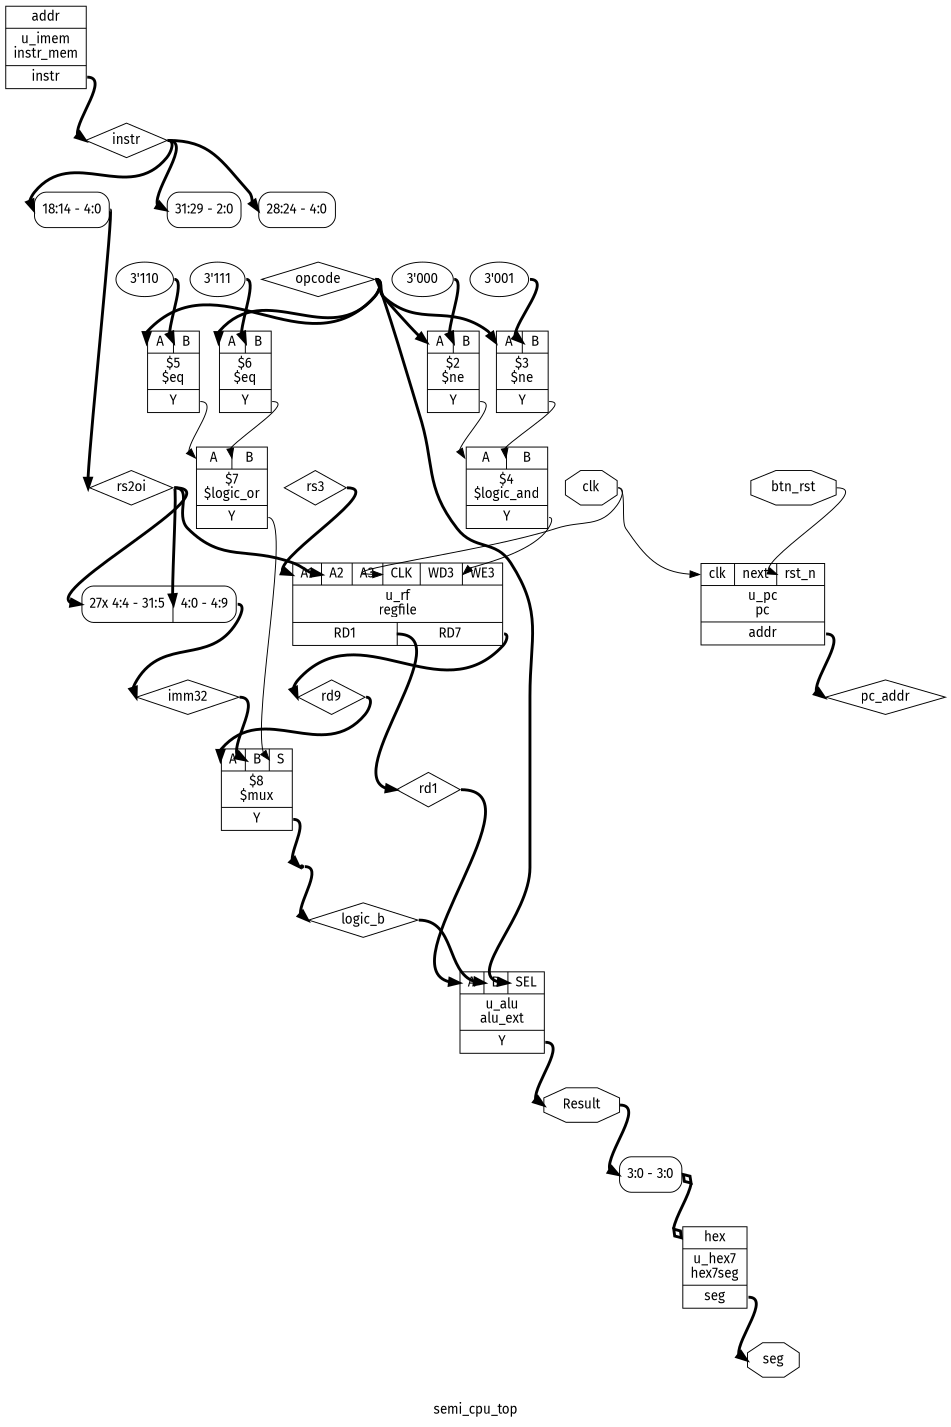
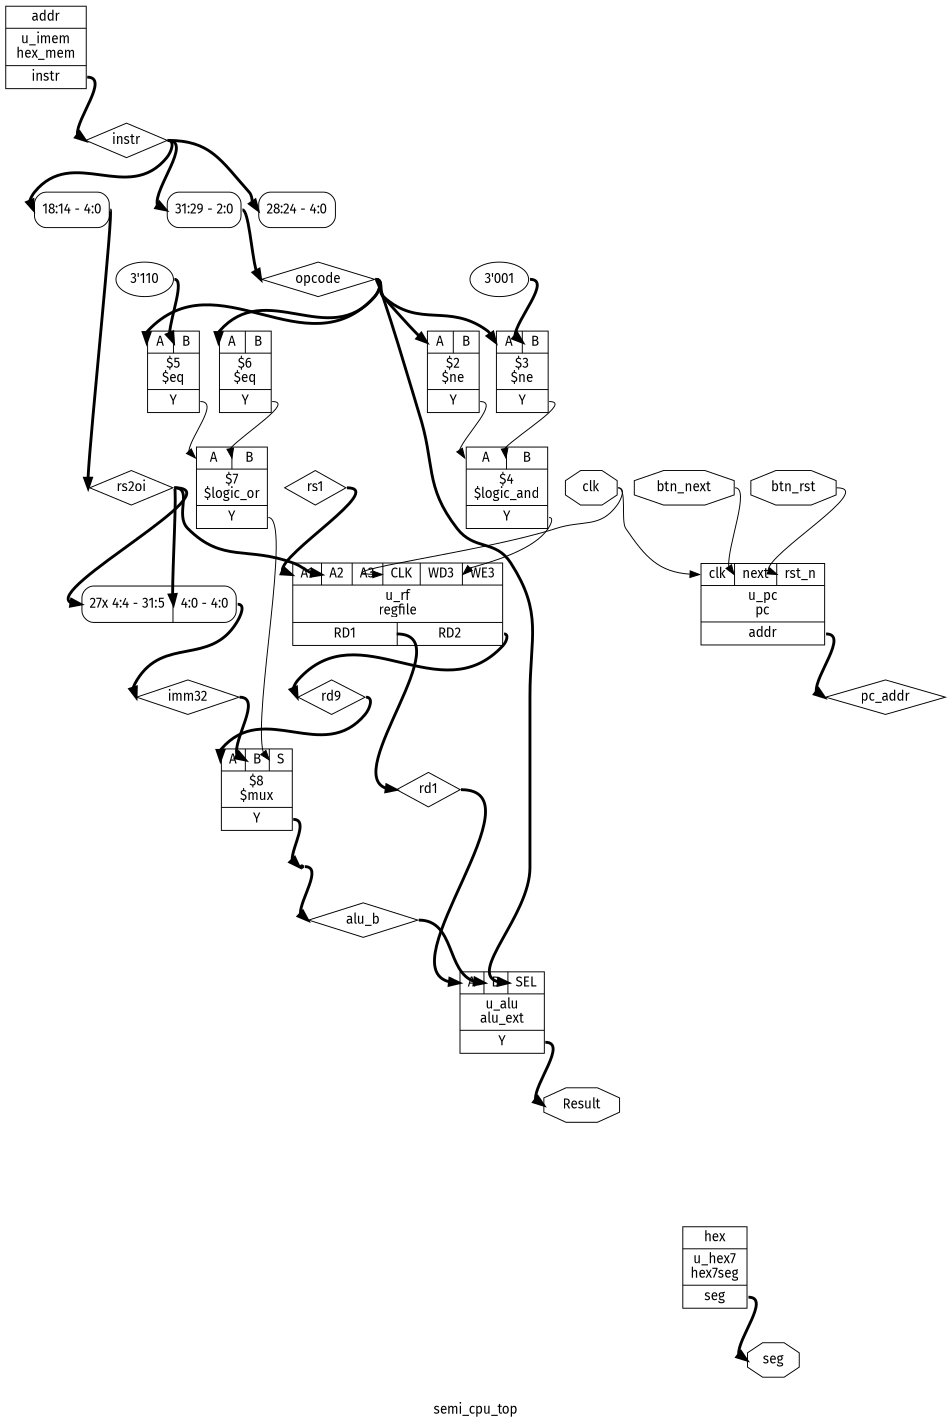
(46, 54) -> (46, 54)
none -> (251, 240)
(218, 279) -> none
(423, 279) -> none
(315, 488) -> (315, 488)
none -> (684, 488)
(205, 604) -> (205, 604)
(450, 633) -> (450, 633)
(363, 920) -> (363, 920)
(651, 1175) -> none
